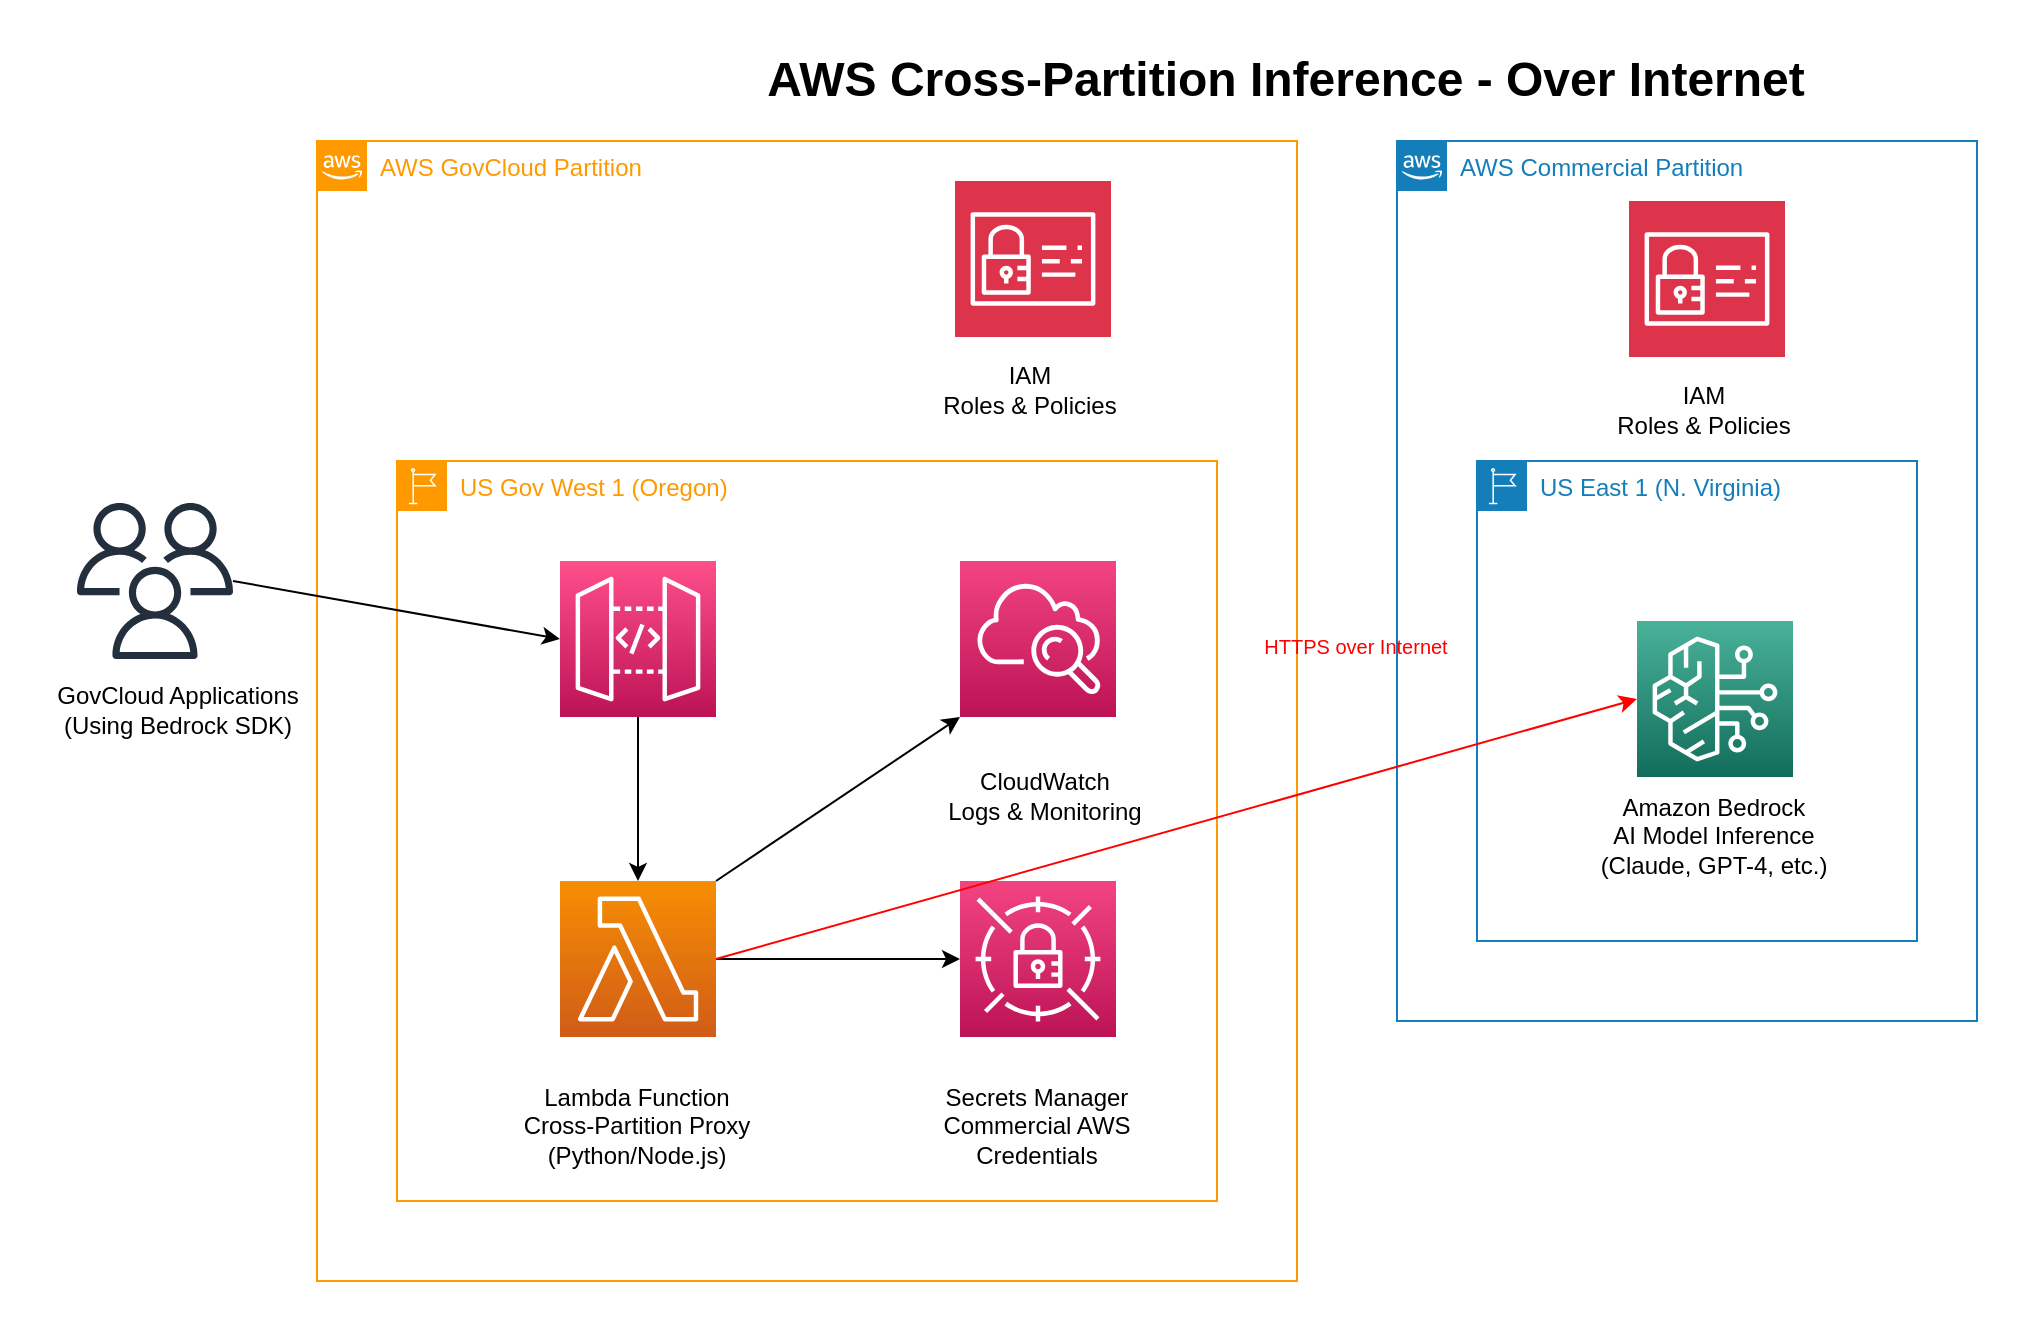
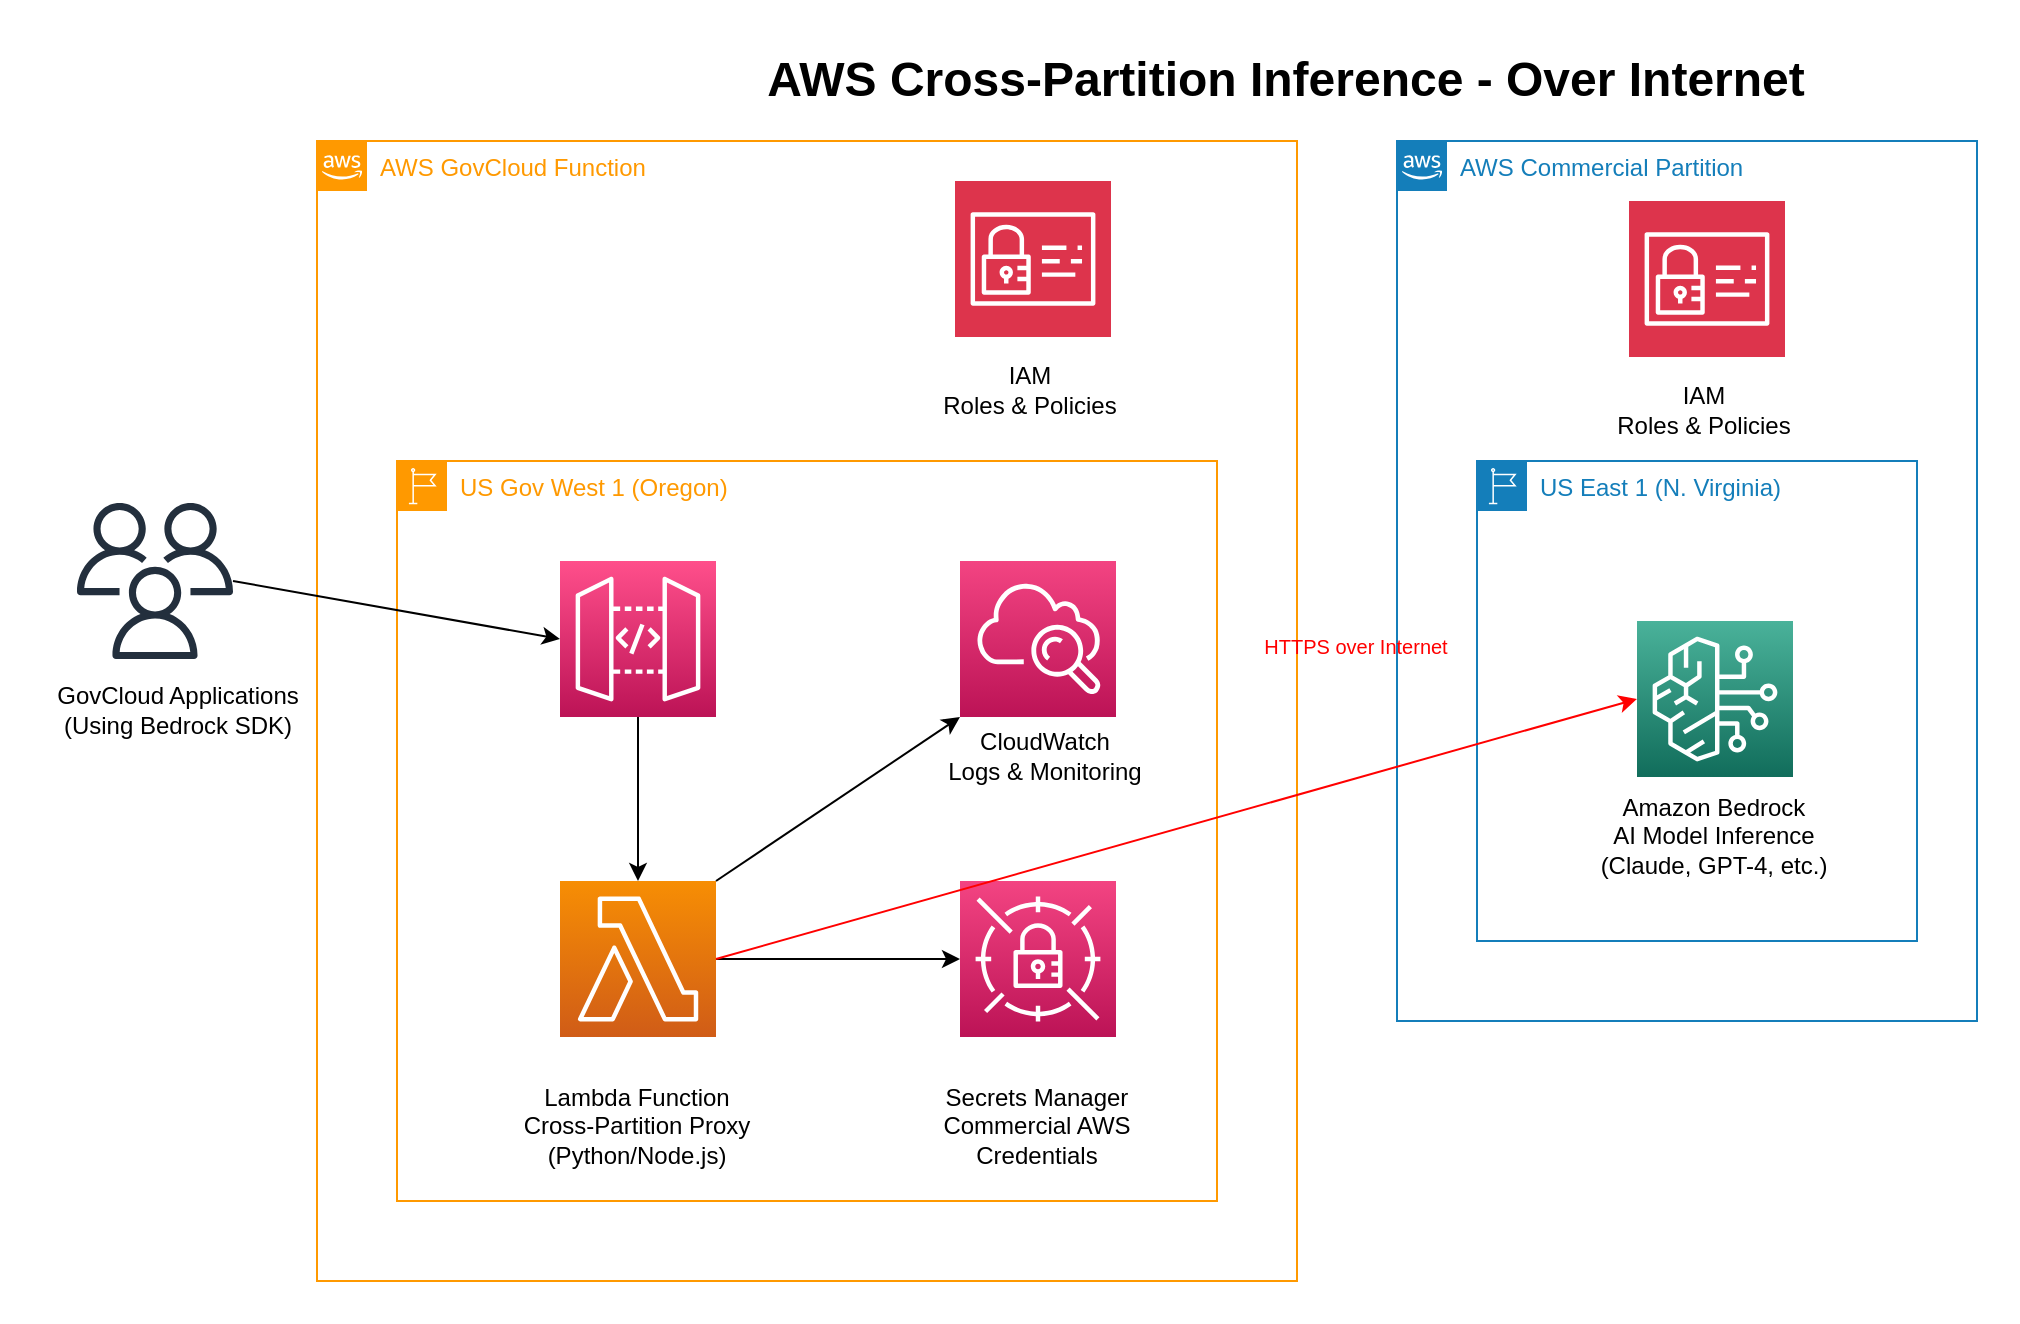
(513, 169) -> (510, 169)
(1045, 797) -> (1045, 757)
